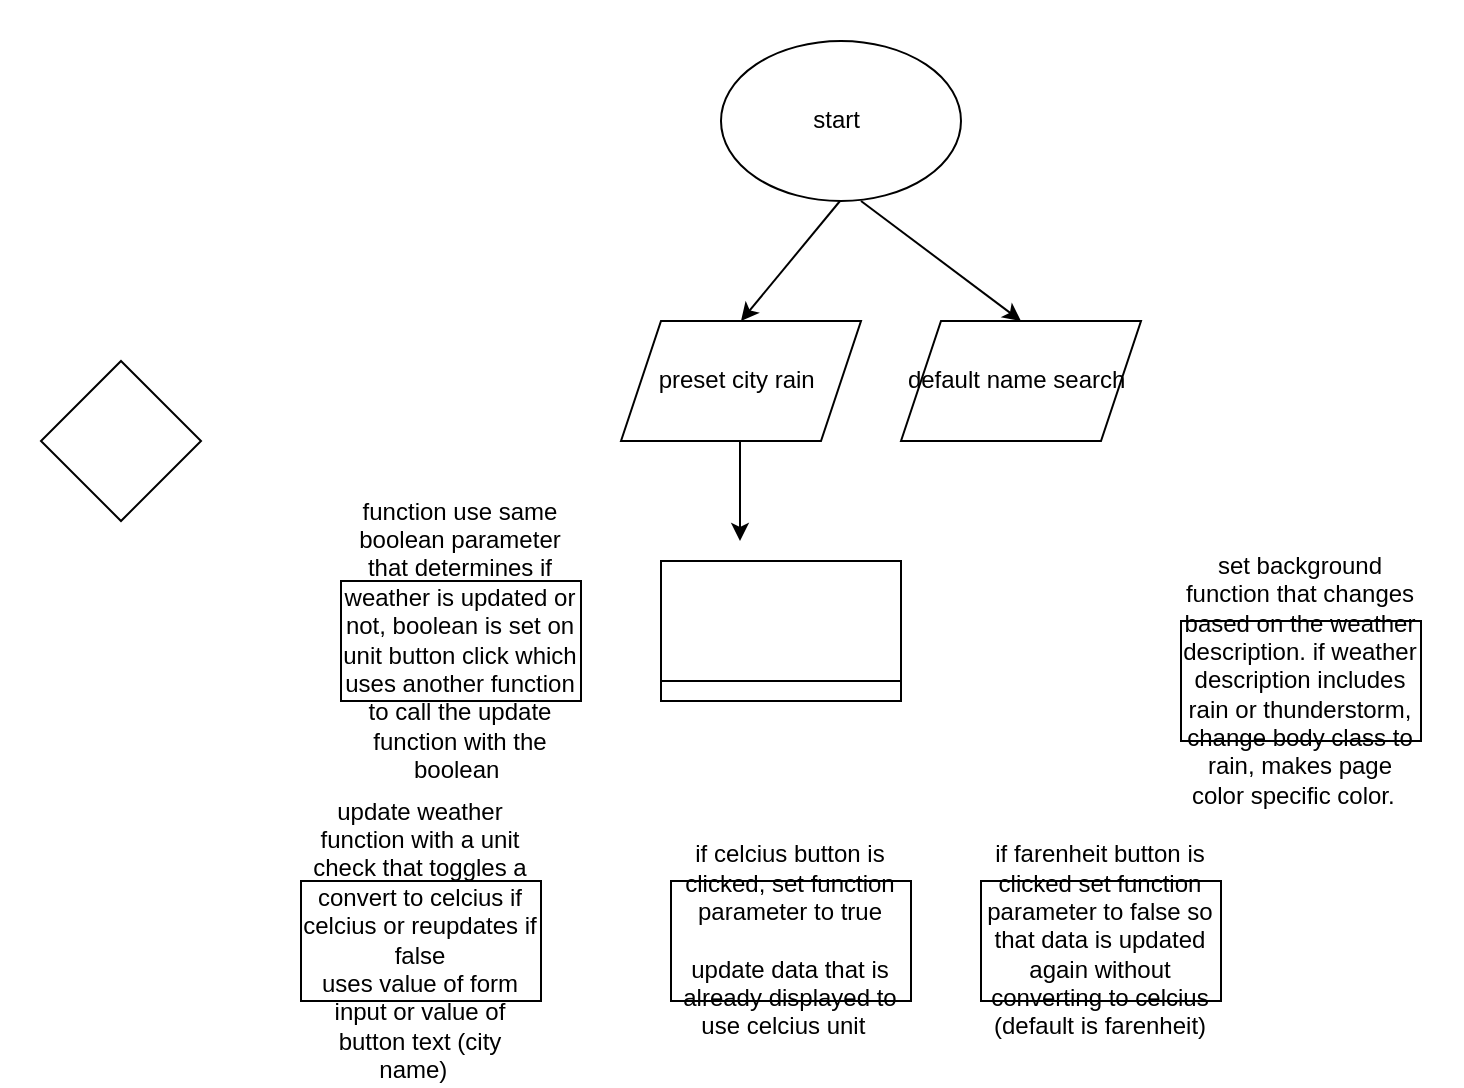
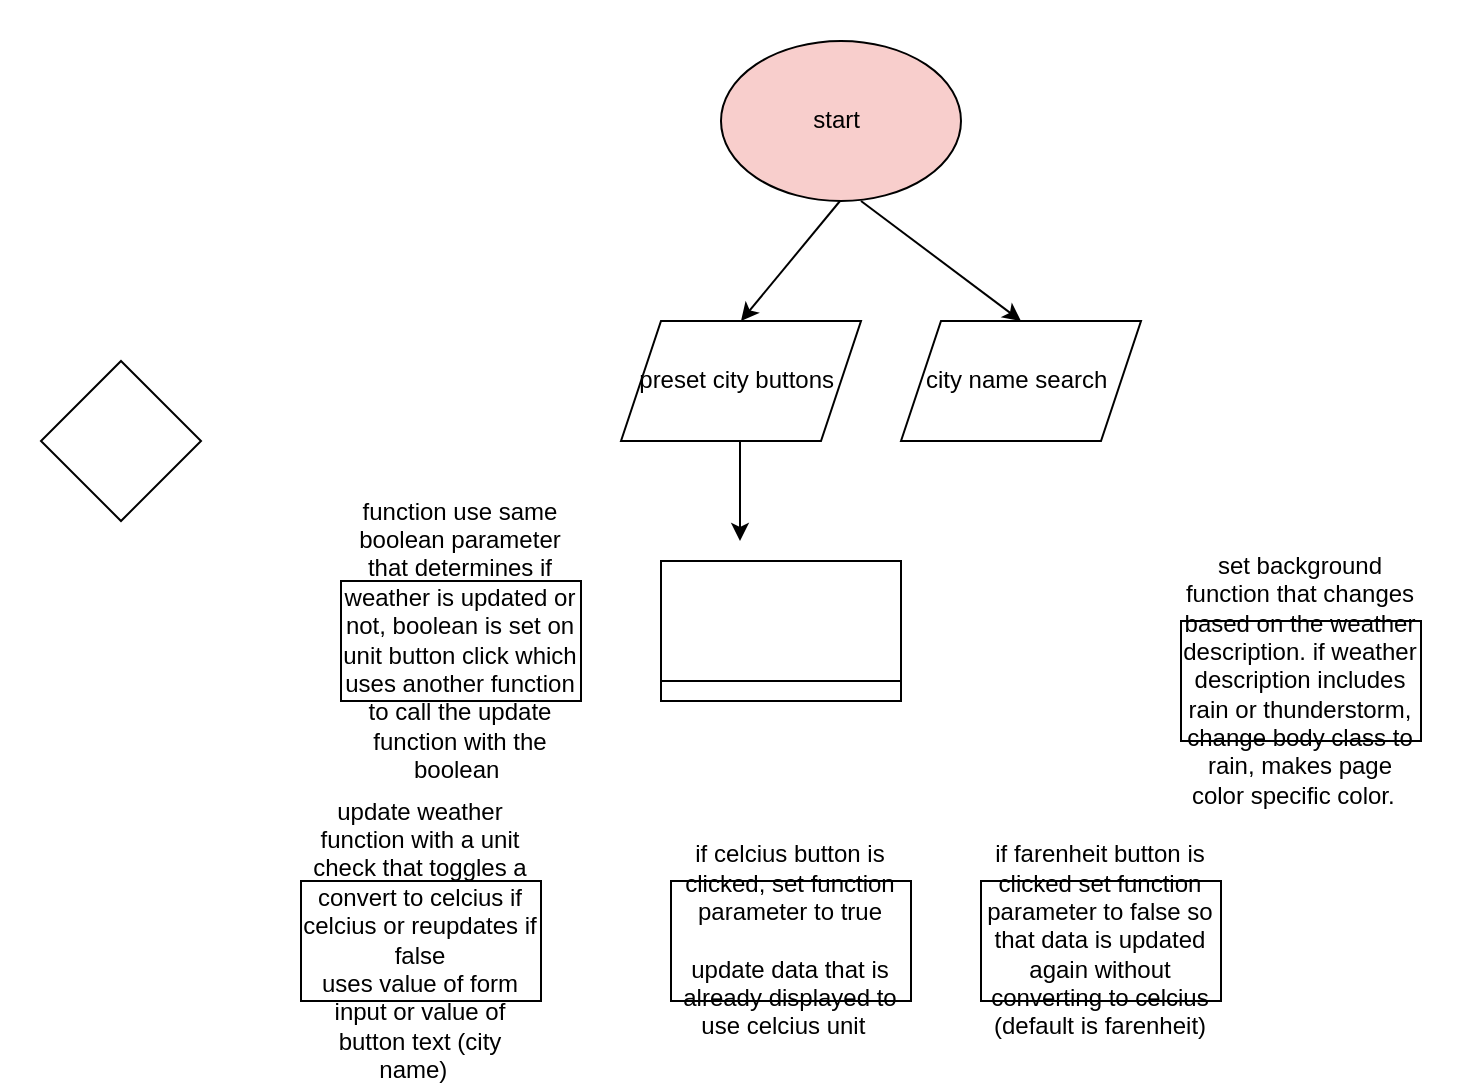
(841, 121) -> (841, 121)
(741, 381) -> (741, 381)
(1021, 381) -> (1021, 381)
